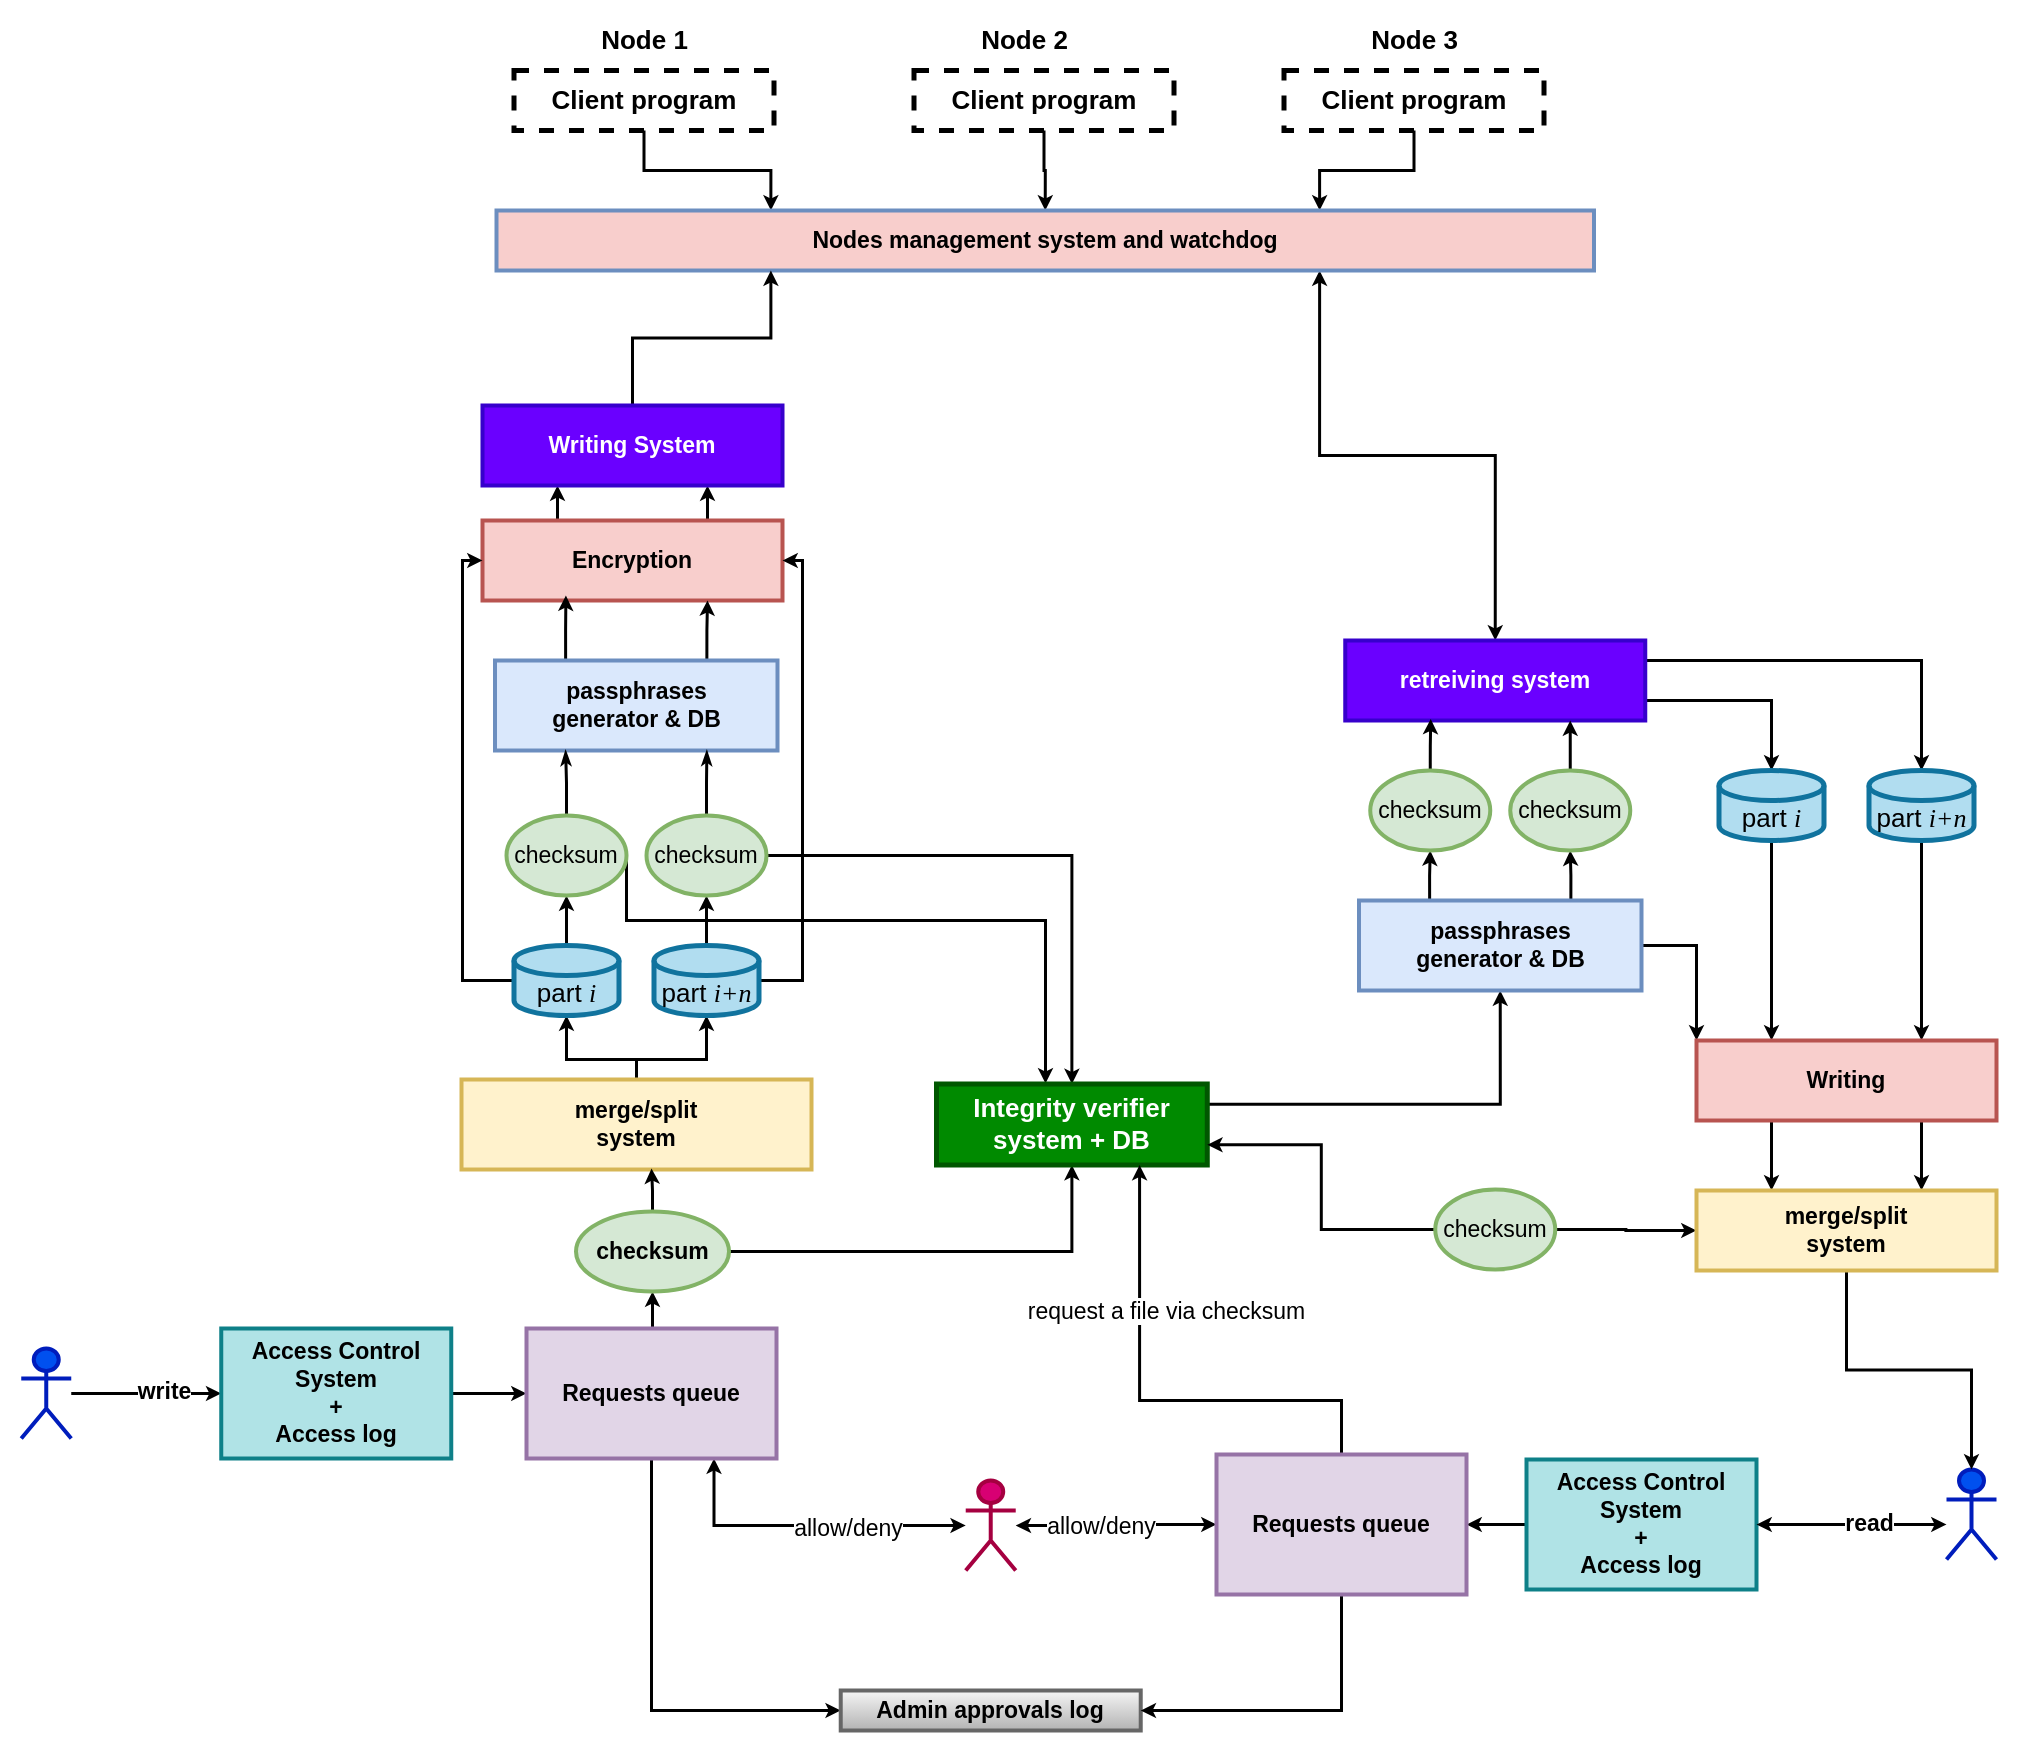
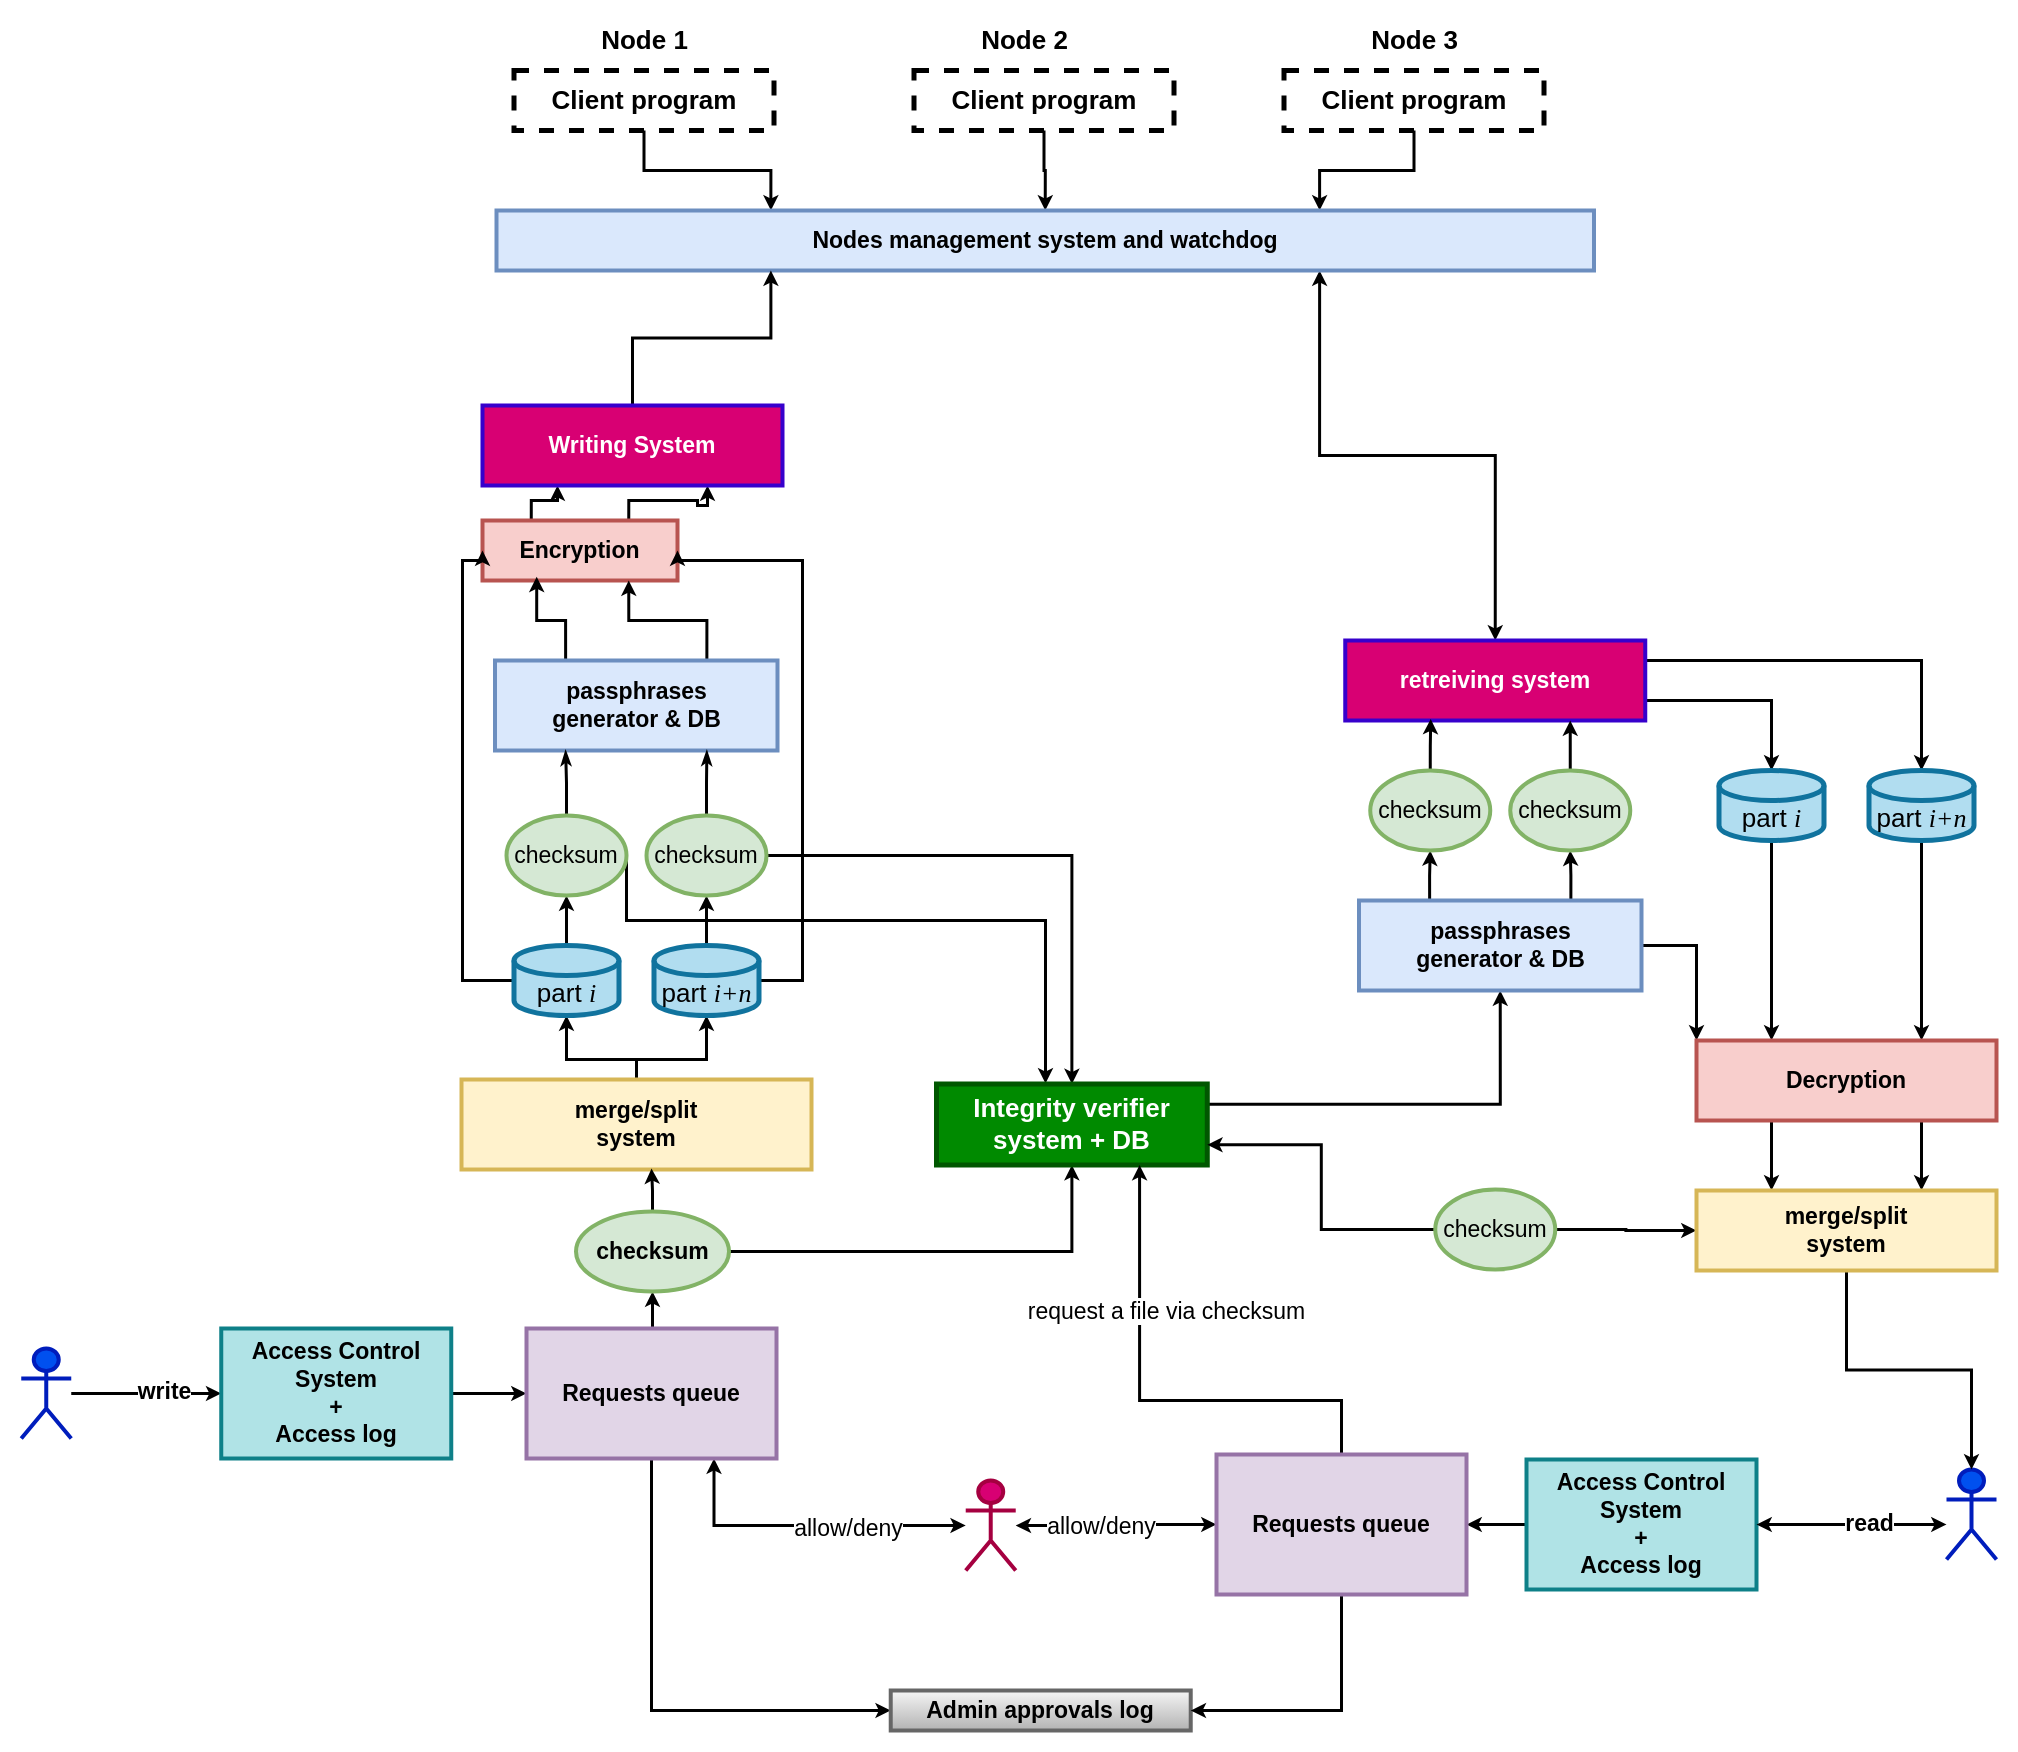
(1045, 241) -> (1045, 241)
(633, 446) -> (633, 446)
(633, 561) -> (580, 551)
(1495, 681) -> (1495, 681)
(1847, 1081) -> (1847, 1081)
(991, 1711) -> (1041, 1711)
